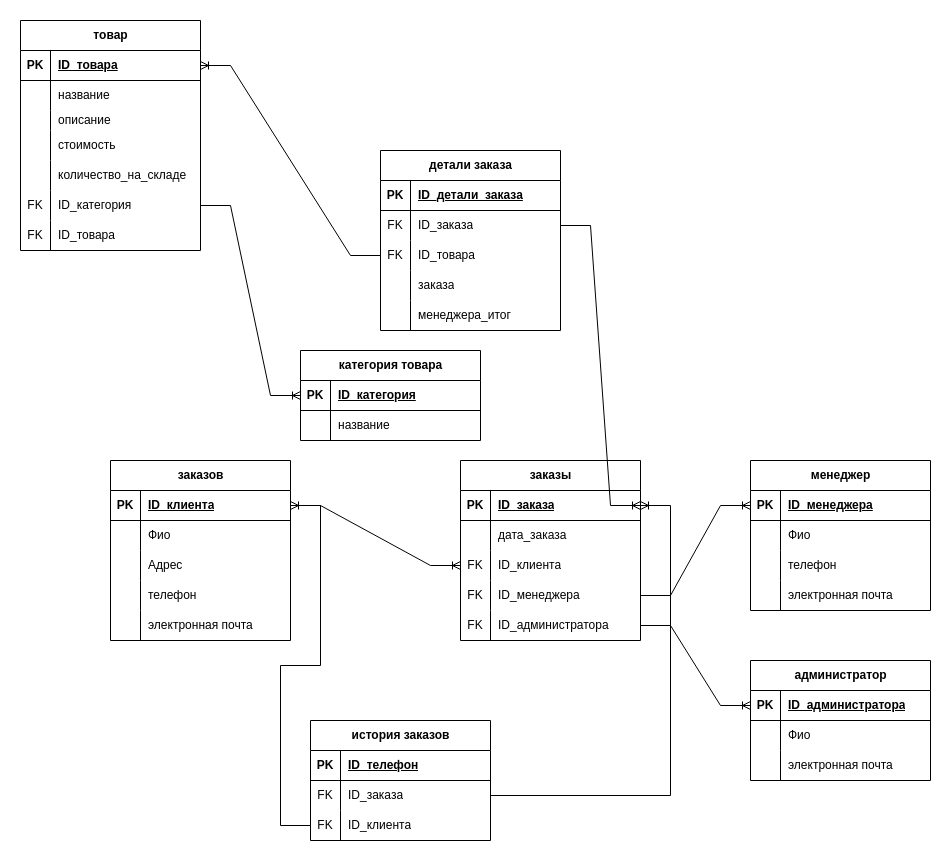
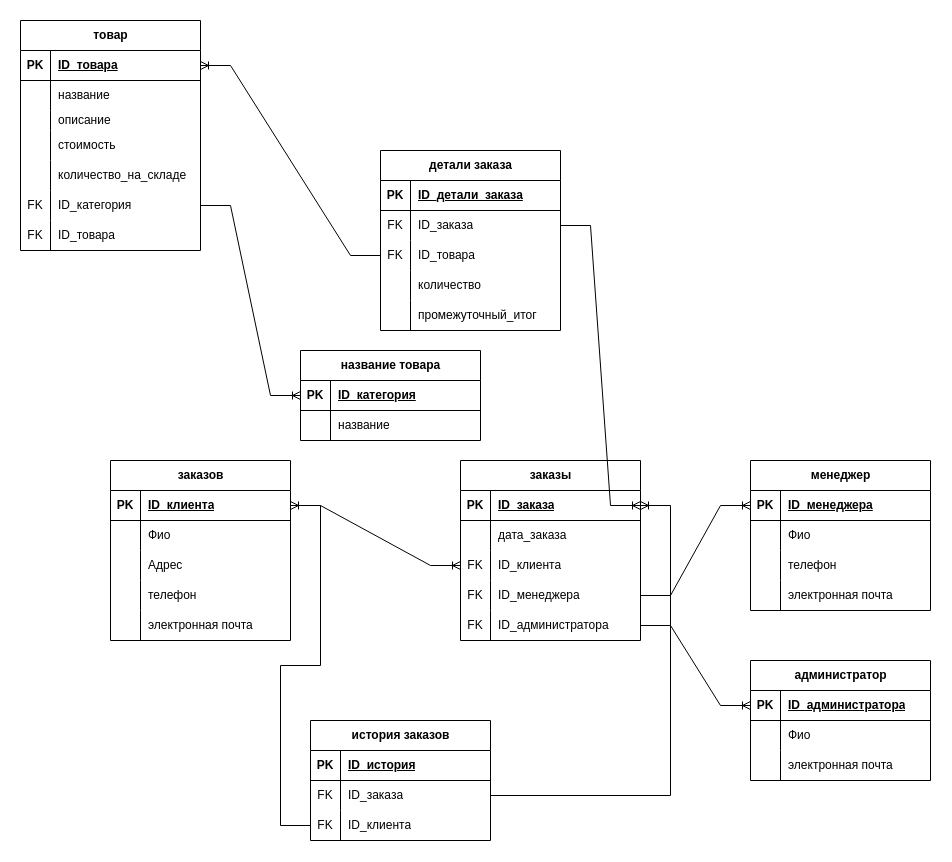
(439, 286) -> (452, 286)
(466, 316) -> (479, 316)
(391, 366) -> (391, 366)
(382, 766) -> (382, 766)
